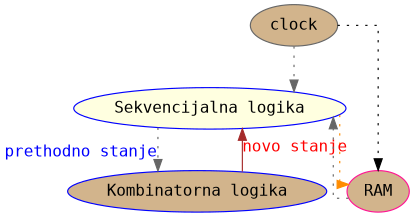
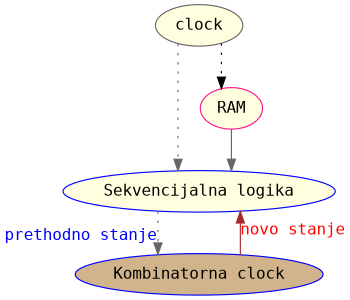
(294, 25) -> (199, 25)
(340, 150) -> none
(333, 188) -> (231, 144)
(197, 191) -> (199, 274)
(378, 191) -> (231, 108)
